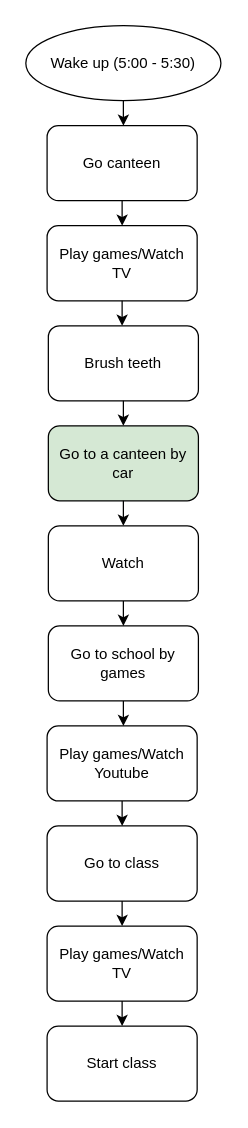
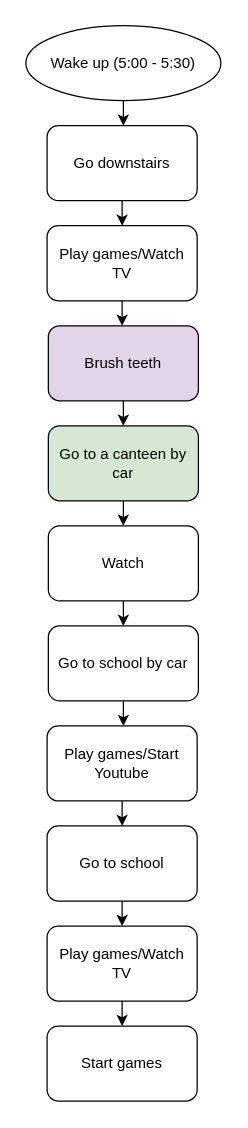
(122, 163) -> (122, 163)
(123, 363) -> (123, 363)
(123, 663) -> (123, 663)
(122, 763) -> (122, 763)
(122, 863) -> (122, 863)
(122, 1063) -> (122, 1063)
